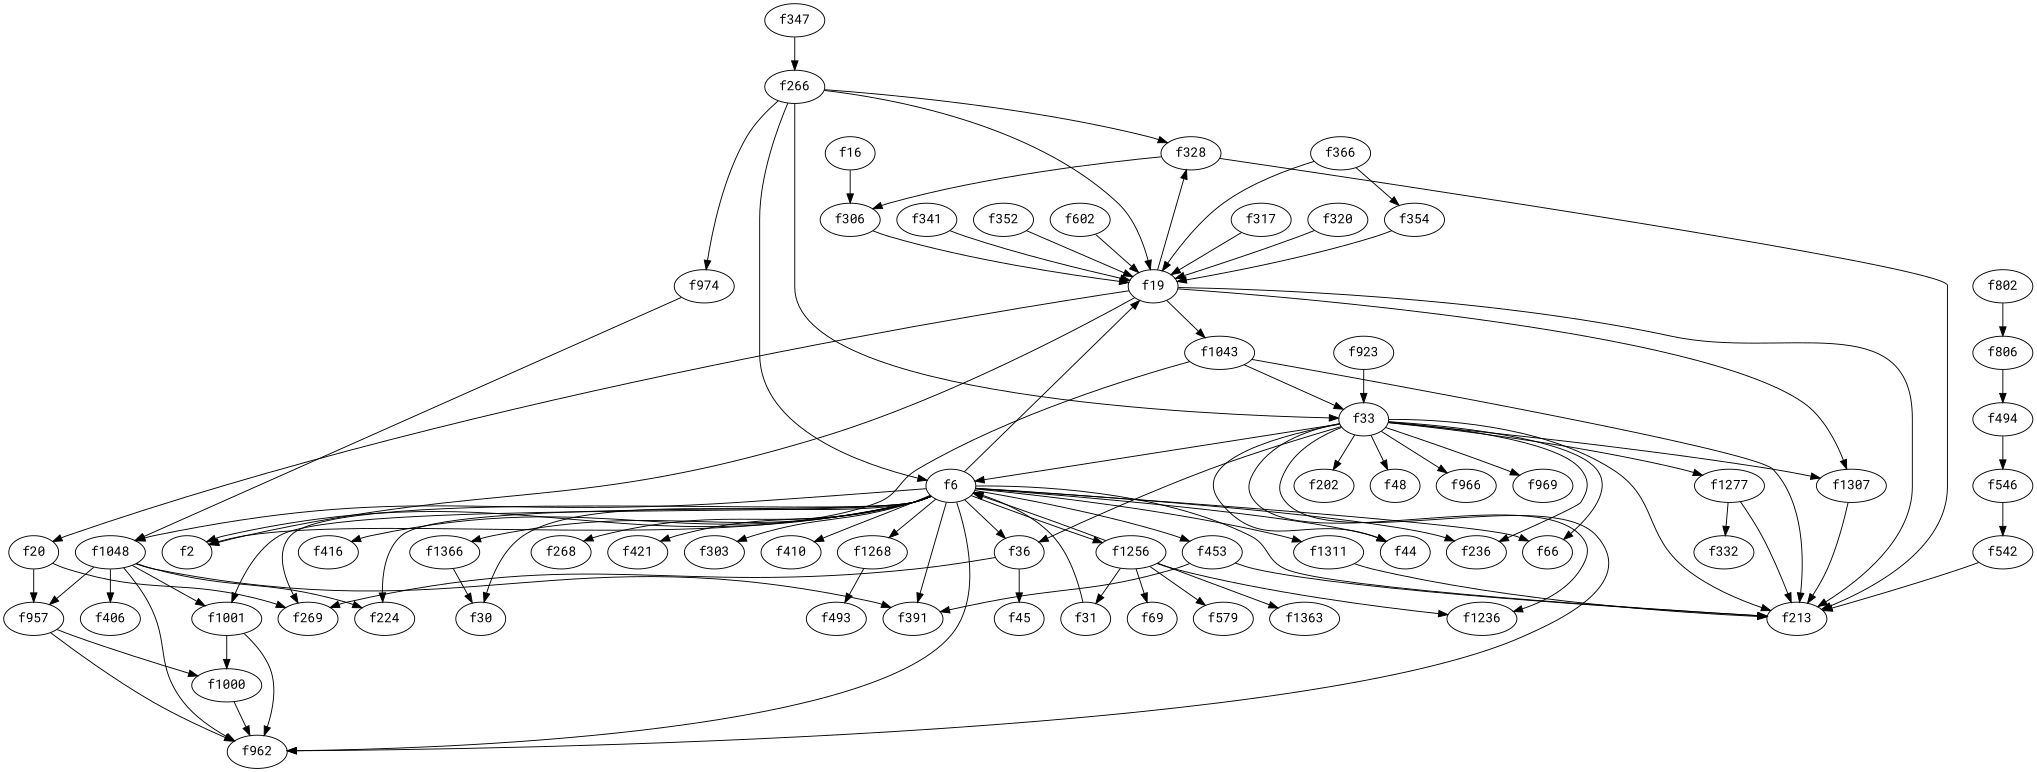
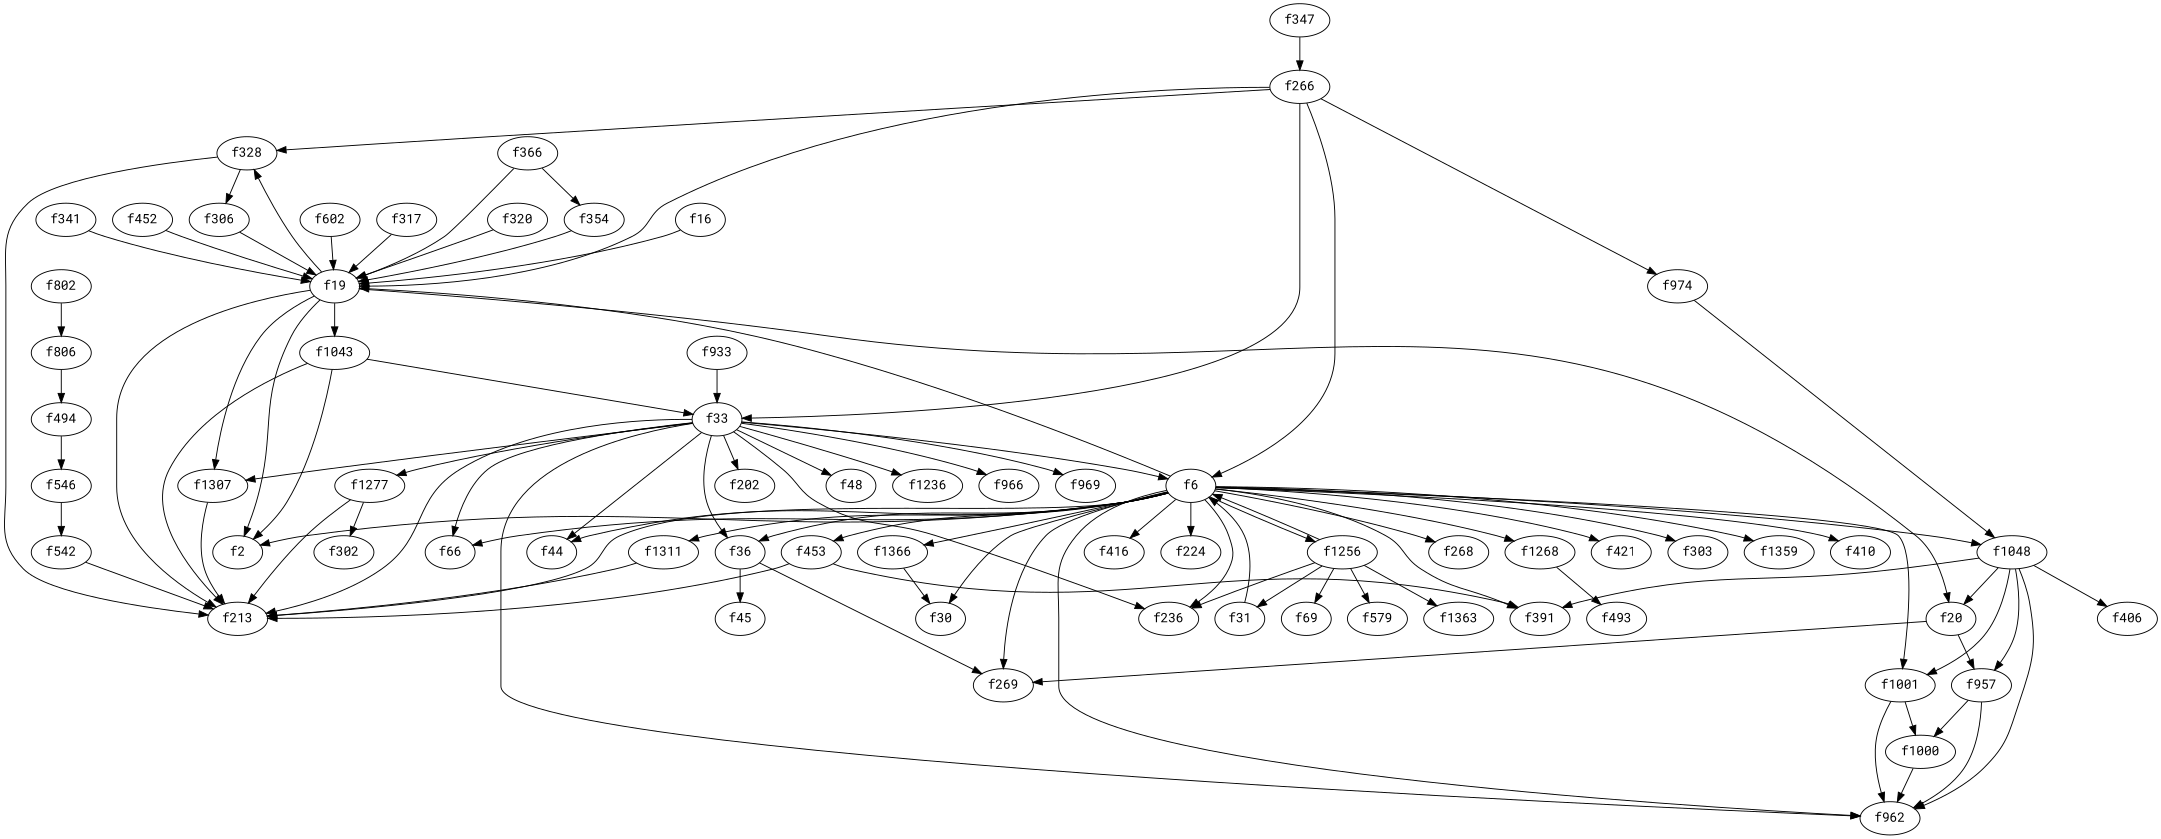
(850, 182) -> (526, 265)
(1004, 220) -> (143, 220)
(1364, 353) -> (717, 353)
(1724, 552) -> (344, 552)
none -> (1779, 552)
(245, 584) -> (1984, 583)
(1297, 594) -> (1240, 589)
